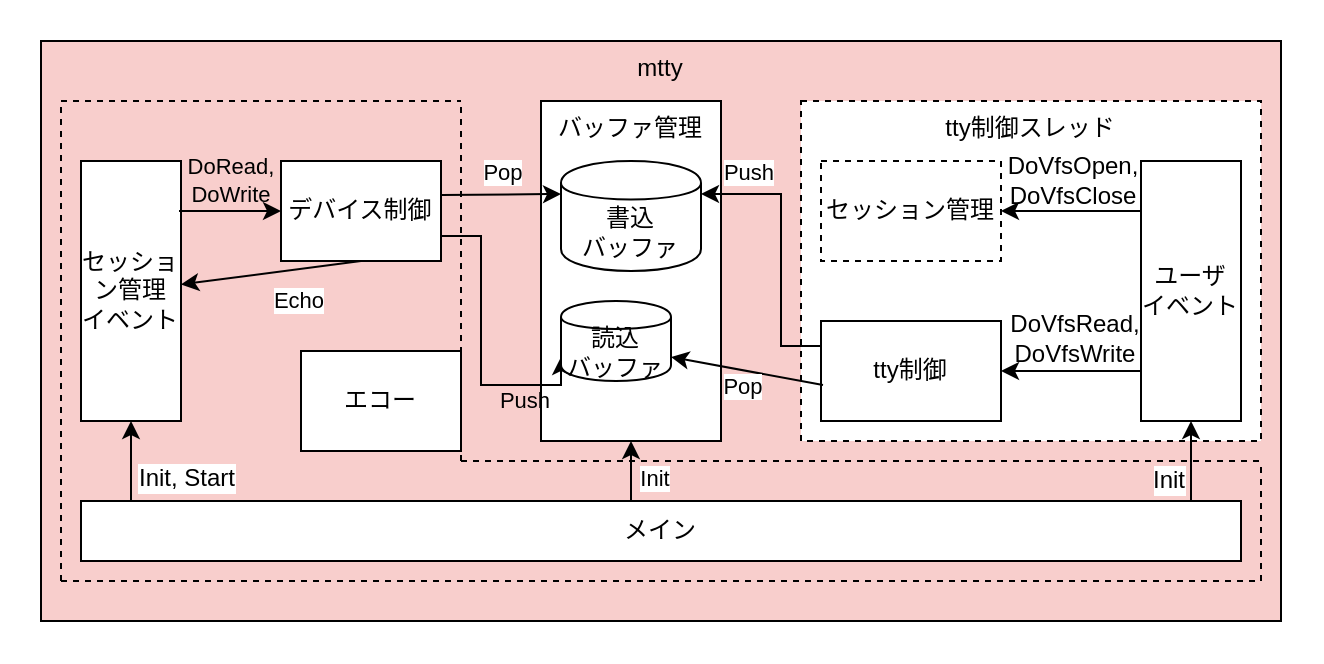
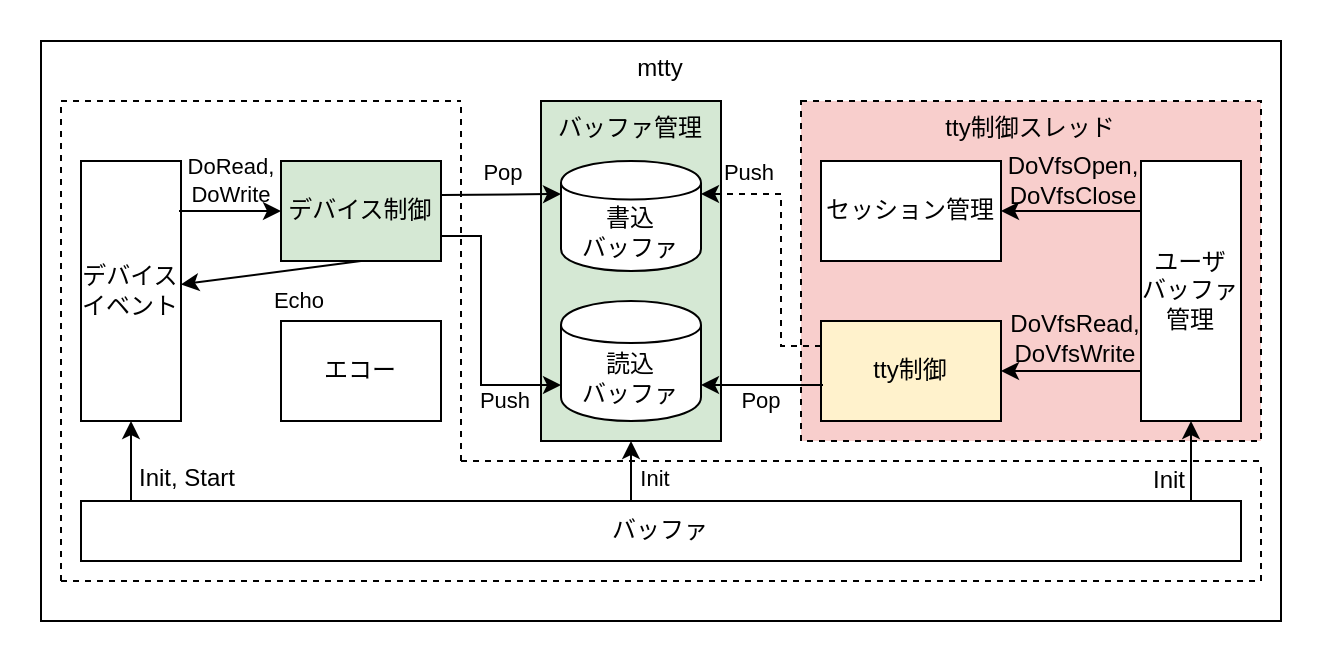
(661, 69) -> (661, 69)
(631, 129) -> (631, 129)
(361, 211) -> (361, 211)
(911, 211) -> (911, 211)
(781, 257) -> (781, 257)
(1031, 271) -> (1031, 271)
(131, 291) -> (131, 291)
(1191, 291) -> (1191, 291)
(616, 341) -> (631, 361)
(911, 371) -> (911, 371)
(381, 401) -> (361, 371)
(661, 531) -> (661, 531)
